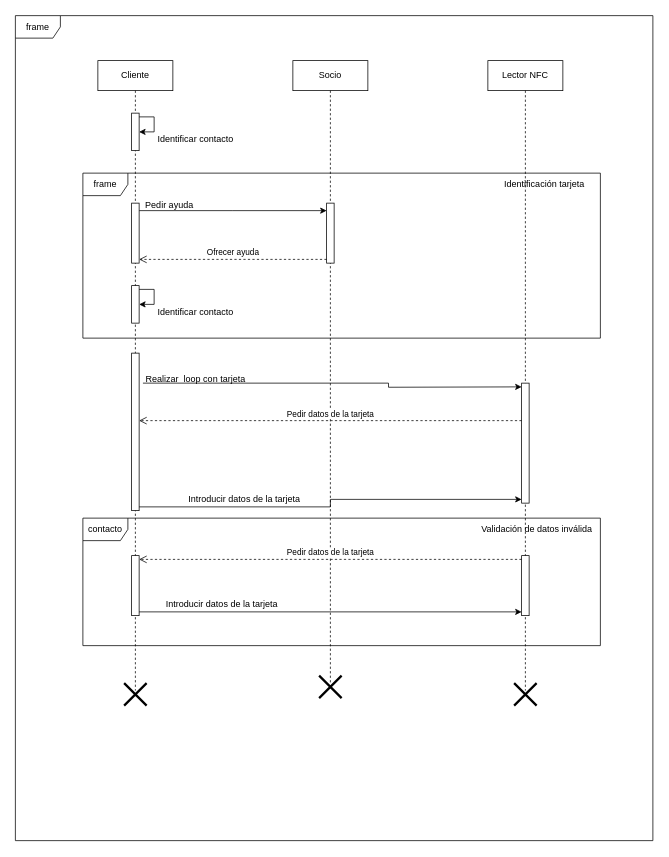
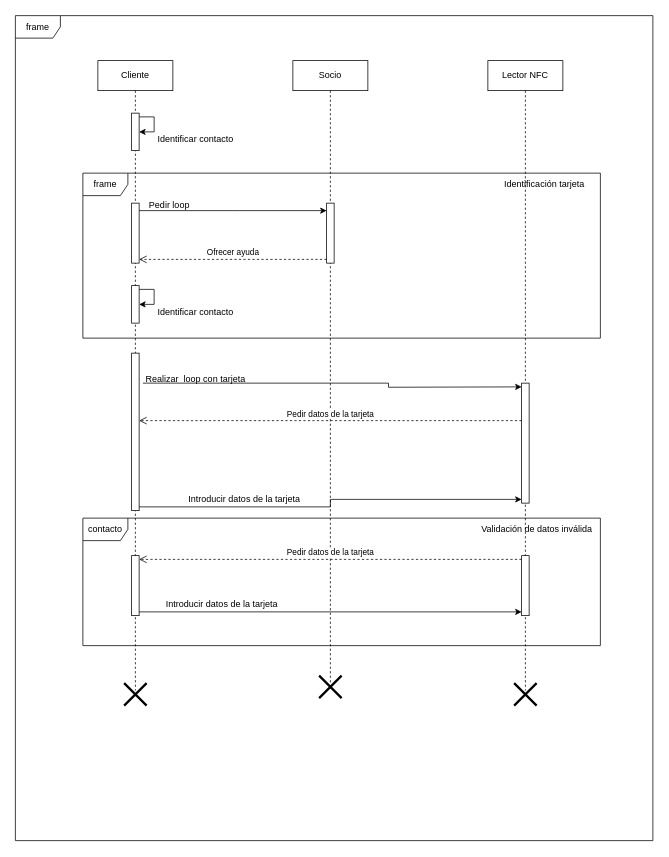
(170, 205) -> (170, 205)
